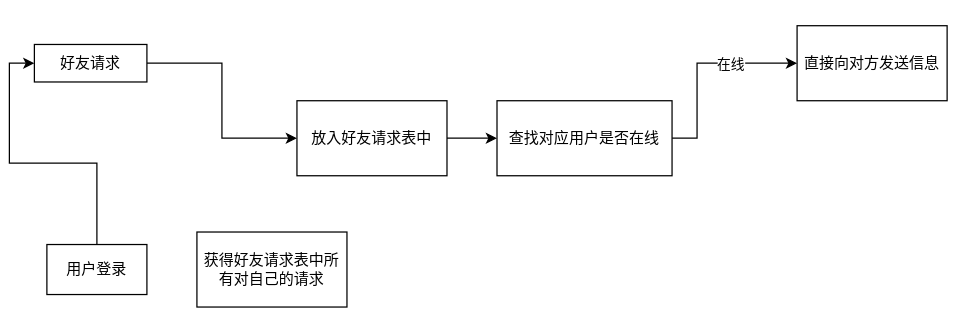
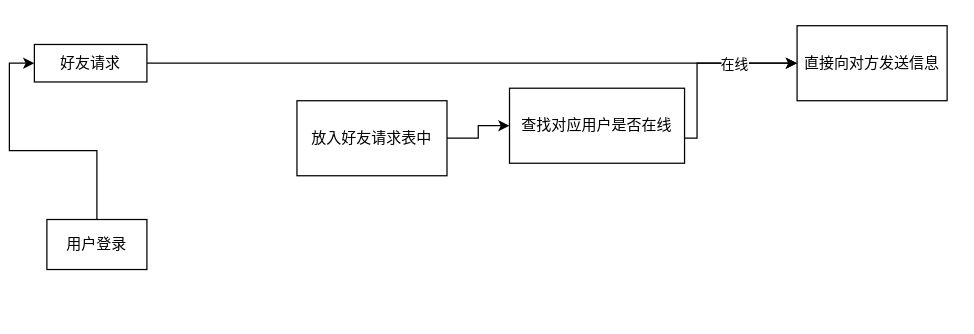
(222, 132) -> (456, 63)
(584, 138) -> (597, 126)
(97, 269) -> (97, 244)
(272, 269) -> none
